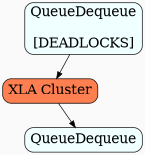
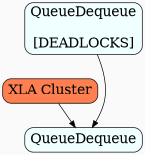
(65, 64) -> (105, 89)
